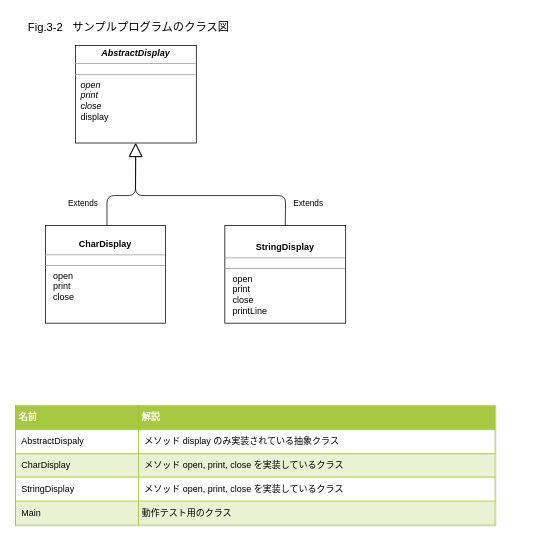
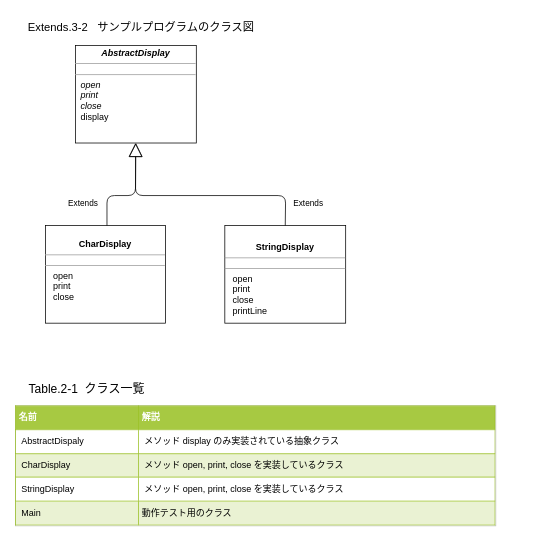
(102, 27) -> (113, 27)
none -> (240, 387)
